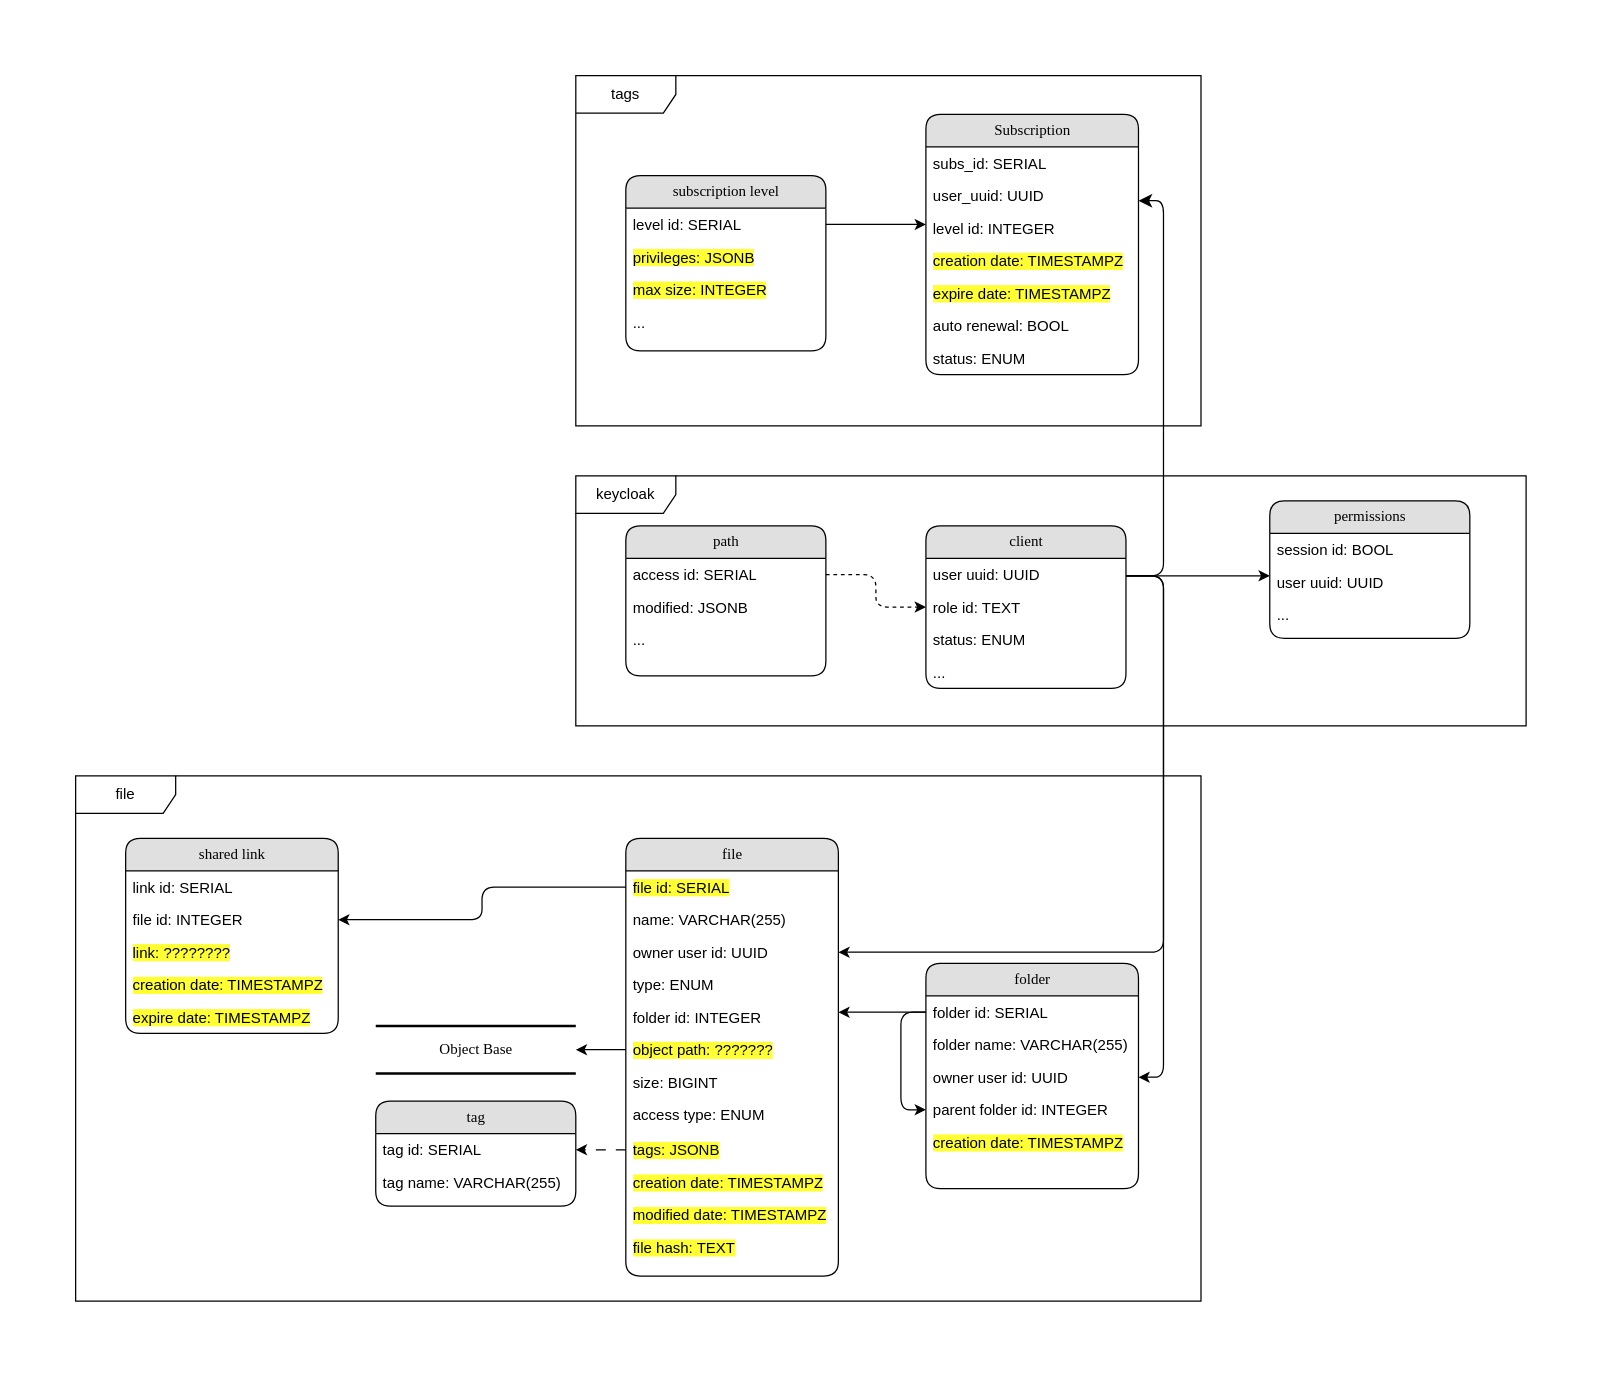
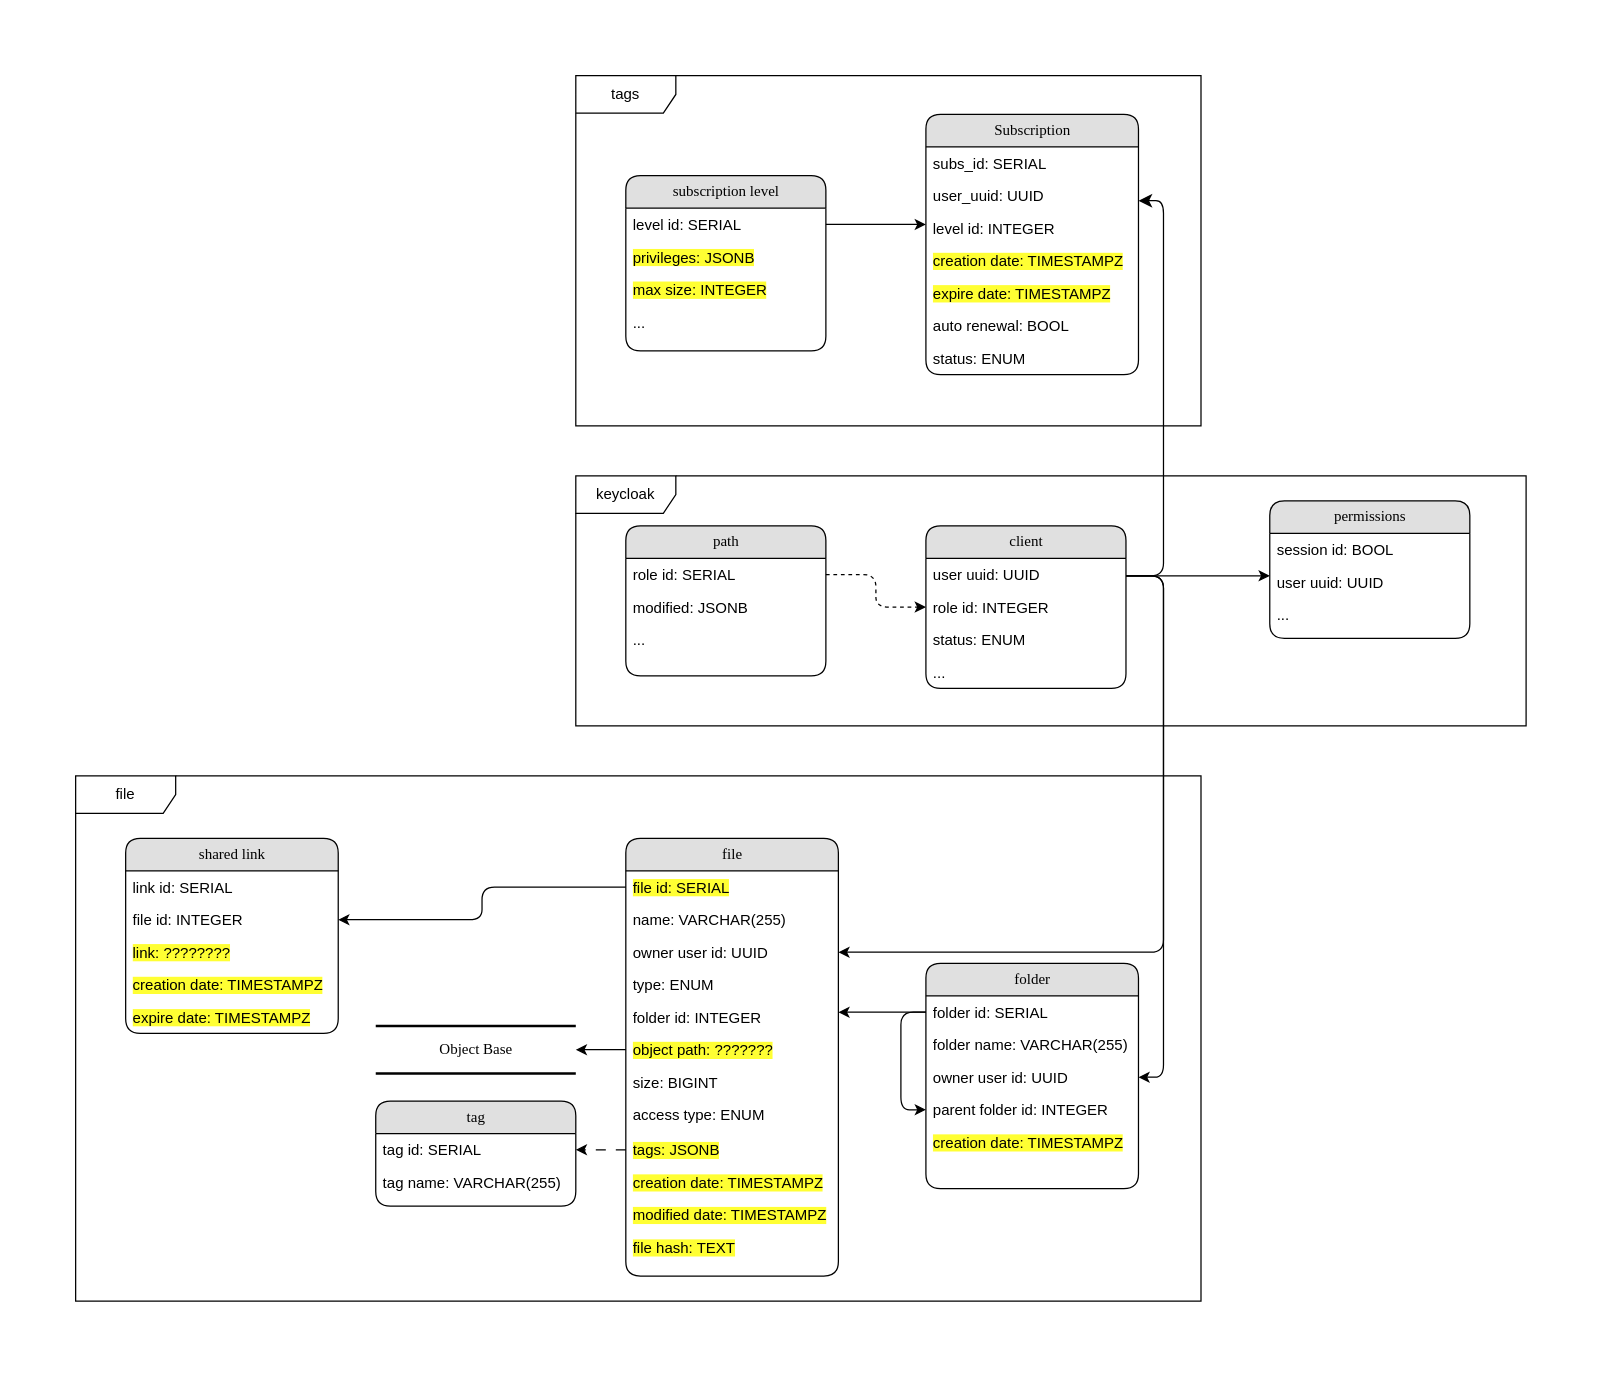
(697, 576) -> (686, 576)
(978, 608) -> (991, 608)
